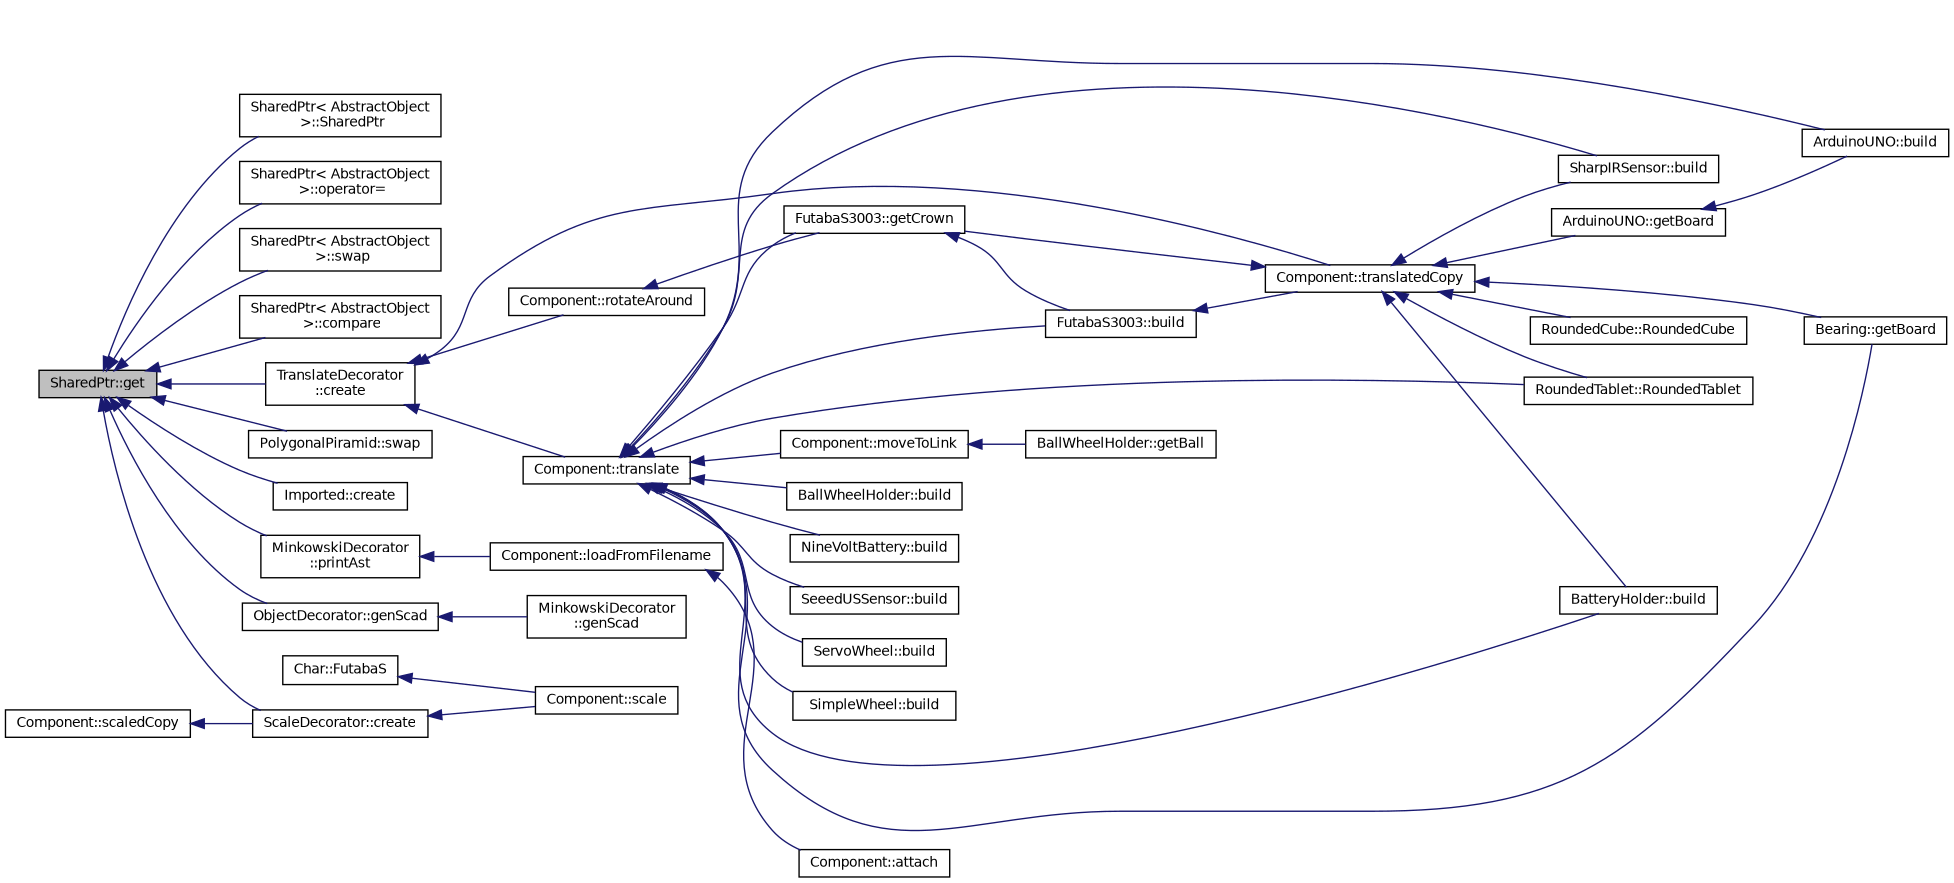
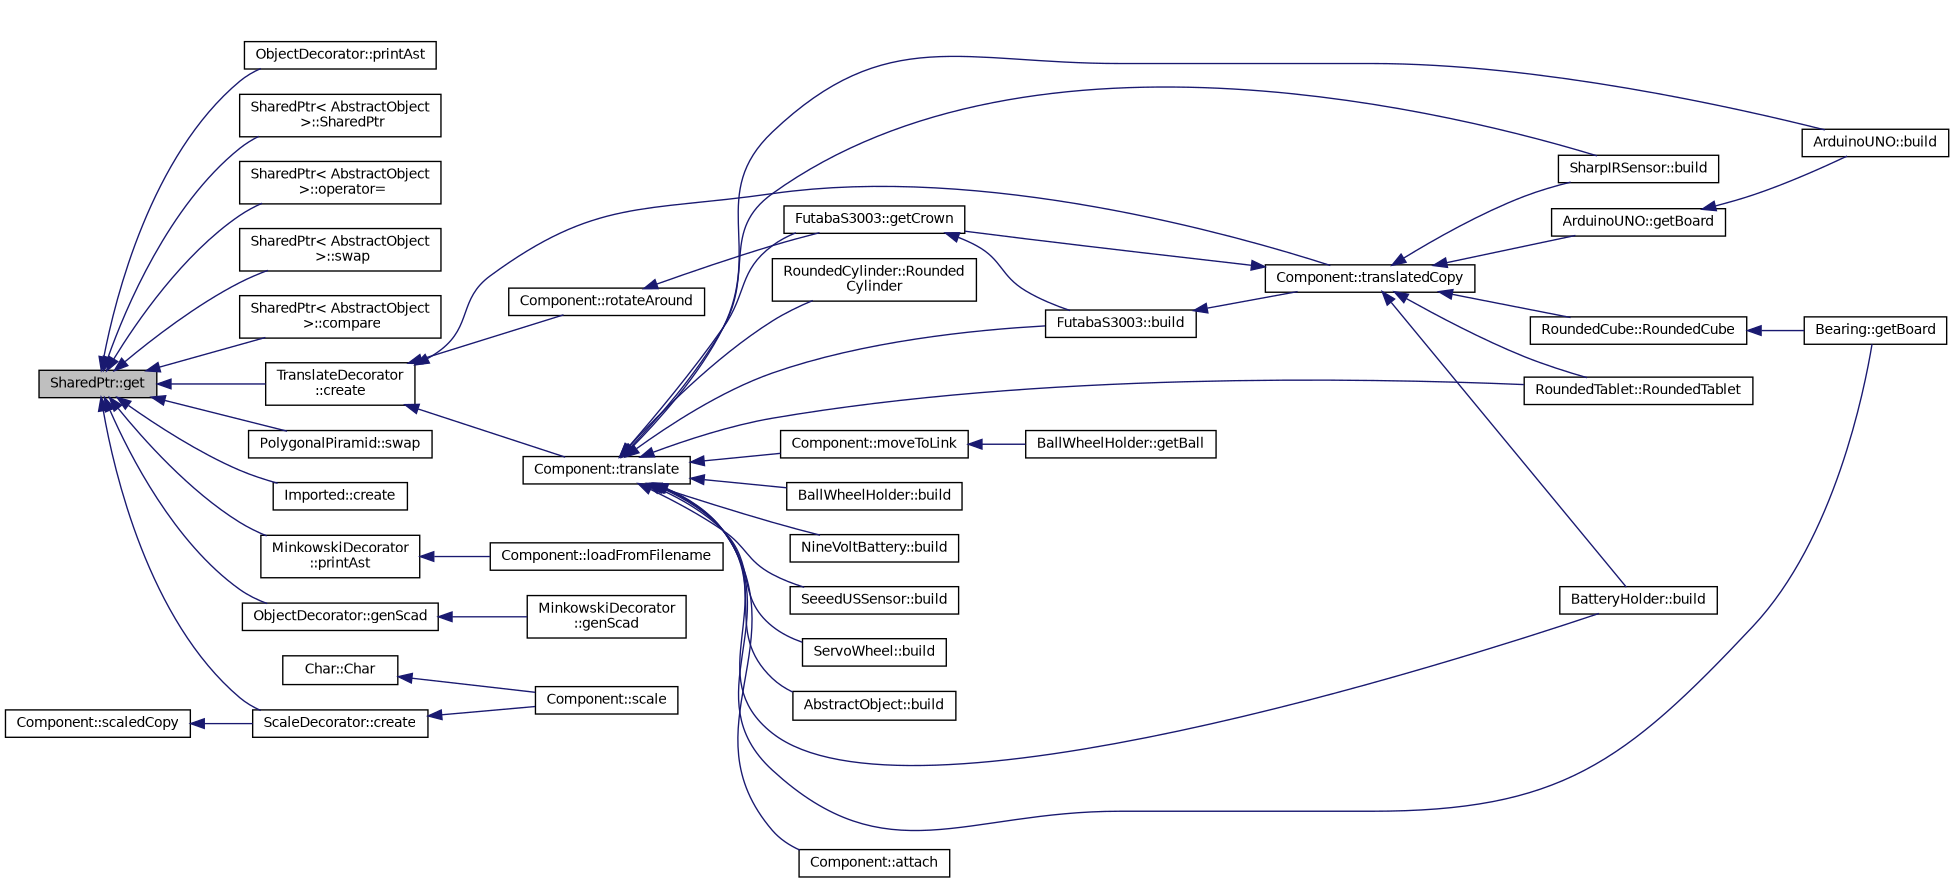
none -> (340, 55)
none -> (874, 280)
(1656, 293) -> (1783, 331)
(340, 670) -> (340, 670)
(874, 706) -> (874, 706)
(744, 750) -> (739, 736)
